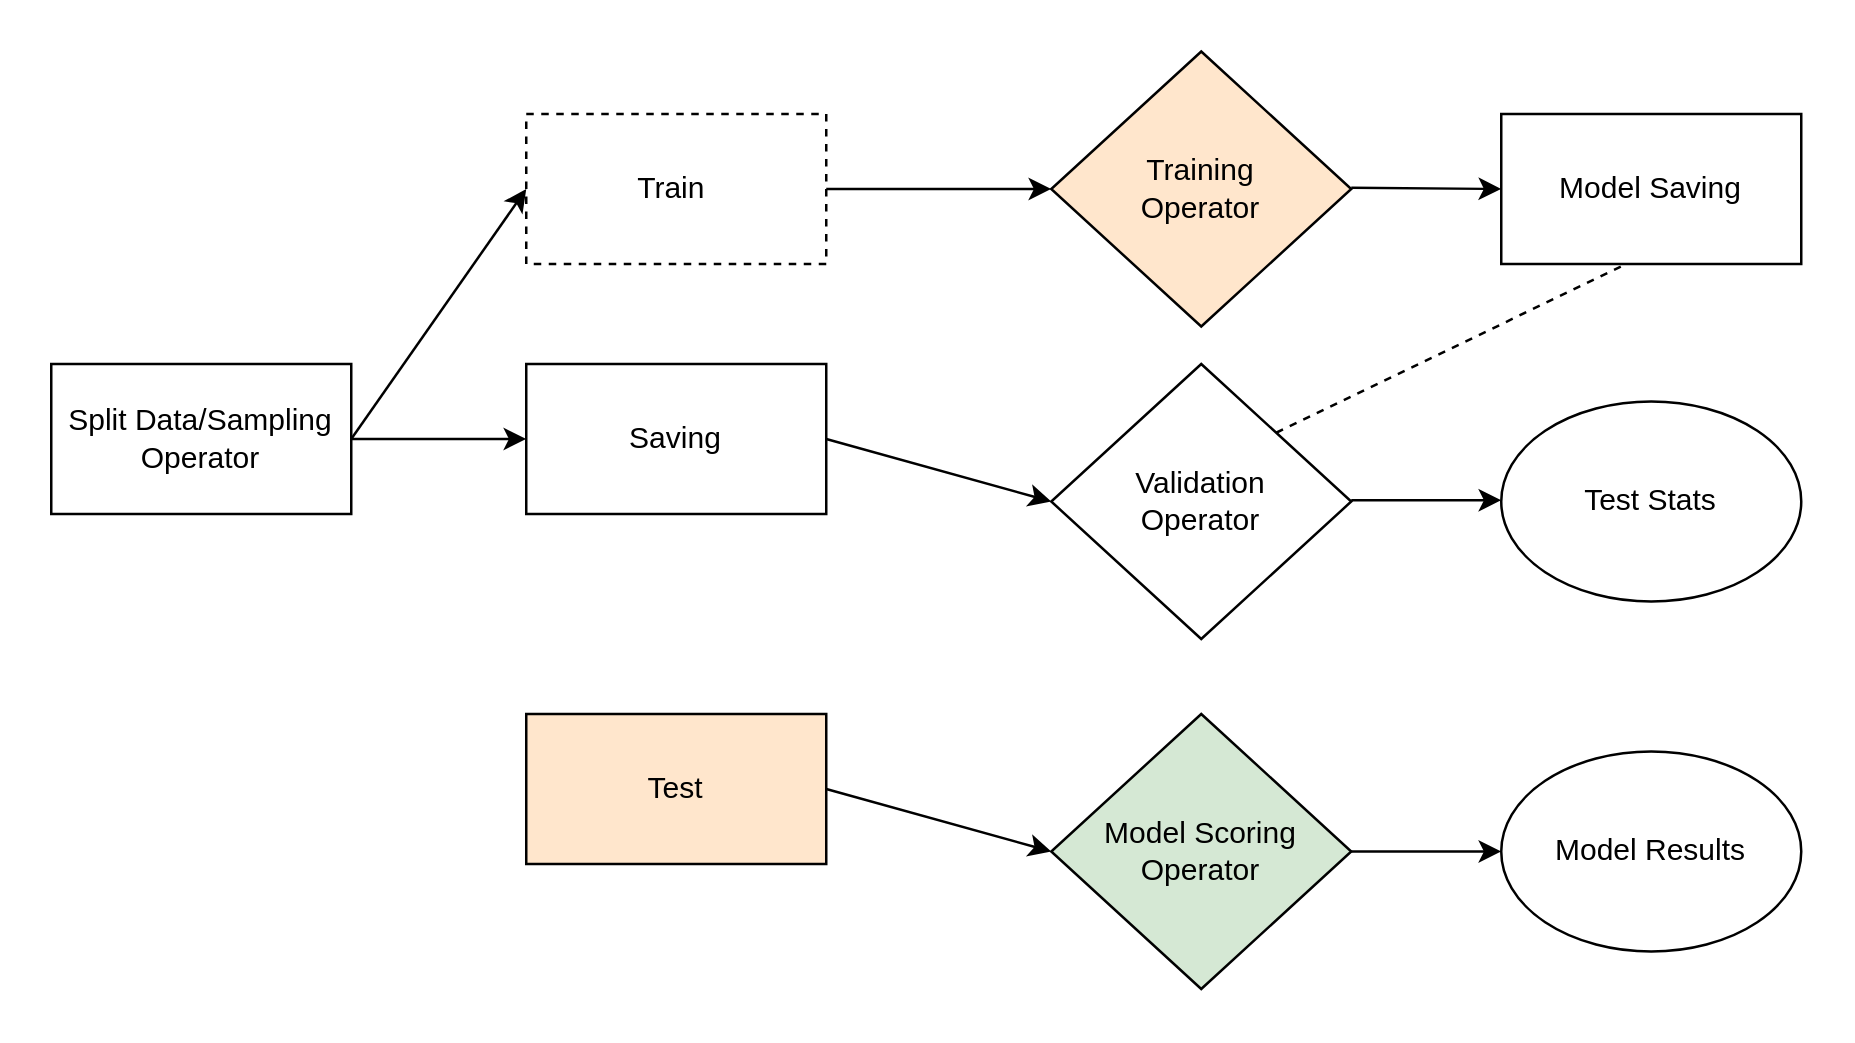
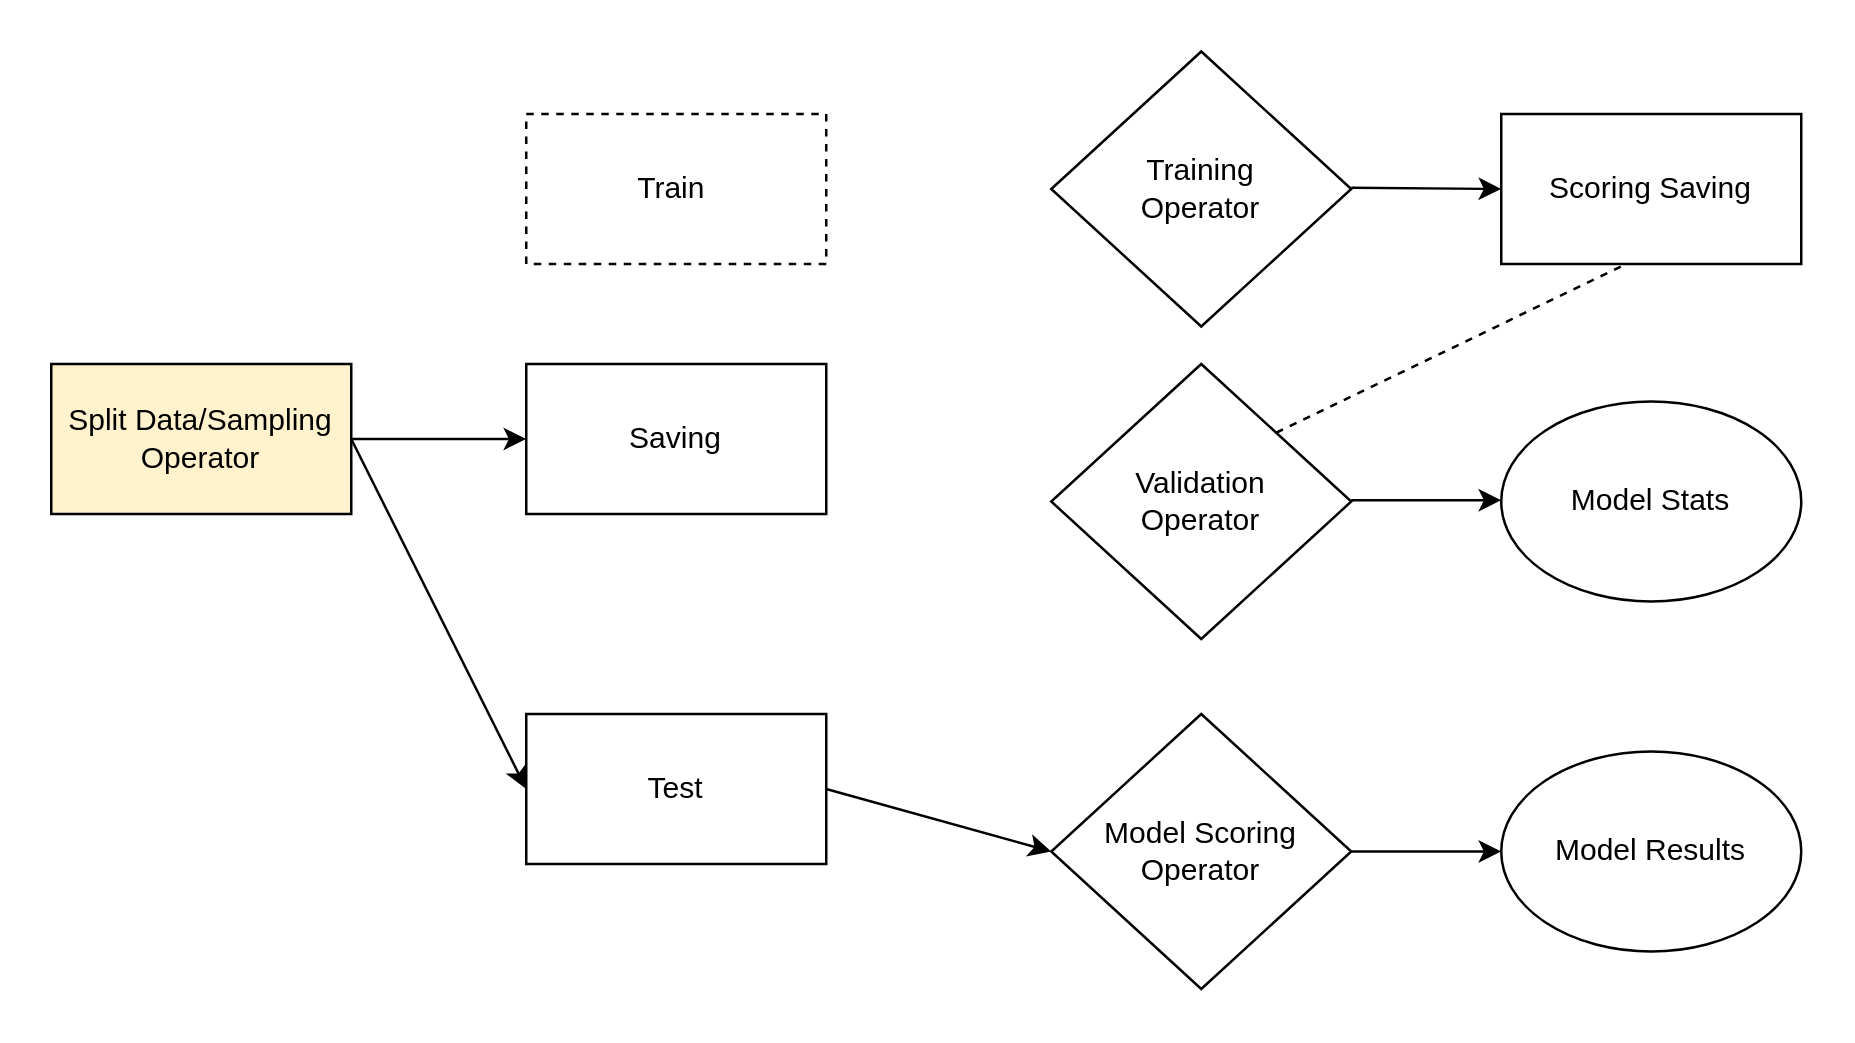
(930, 189) -> none
(1201, 189) -> (1201, 189)
(1651, 189) -> (1651, 189)
(436, 318) -> none
(201, 439) -> (201, 439)
(931, 468) -> none
(1651, 501) -> (1651, 501)
none -> (436, 609)
(676, 789) -> (676, 789)
(1201, 851) -> (1201, 851)
